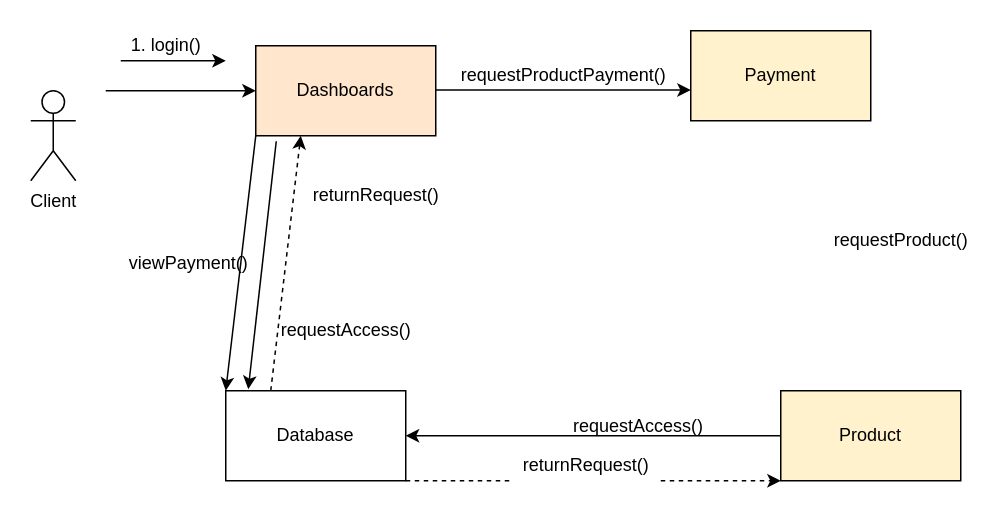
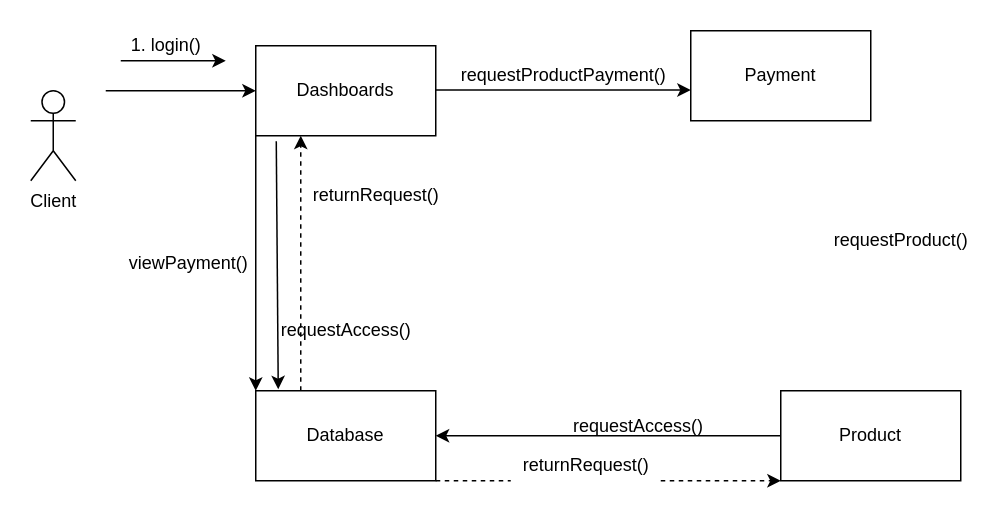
(781, 76) -> (781, 76)
(346, 91) -> (346, 91)
(316, 436) -> (346, 436)
(871, 436) -> (871, 436)
